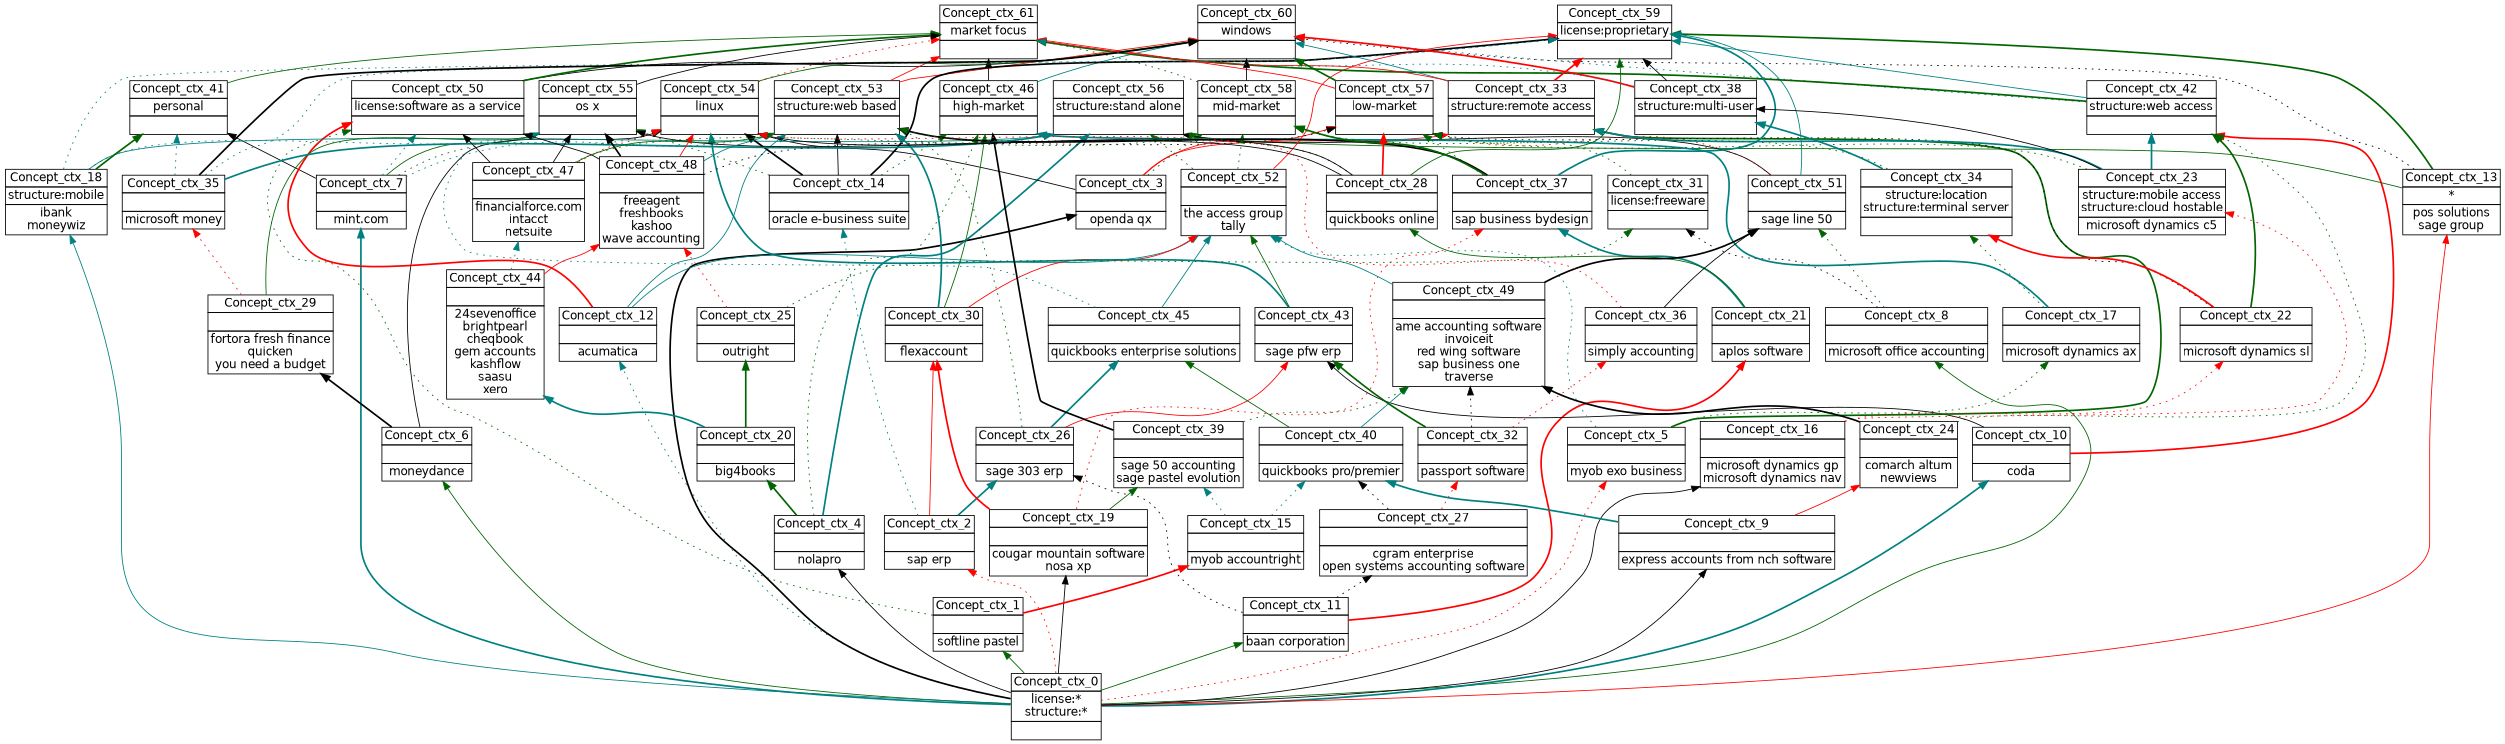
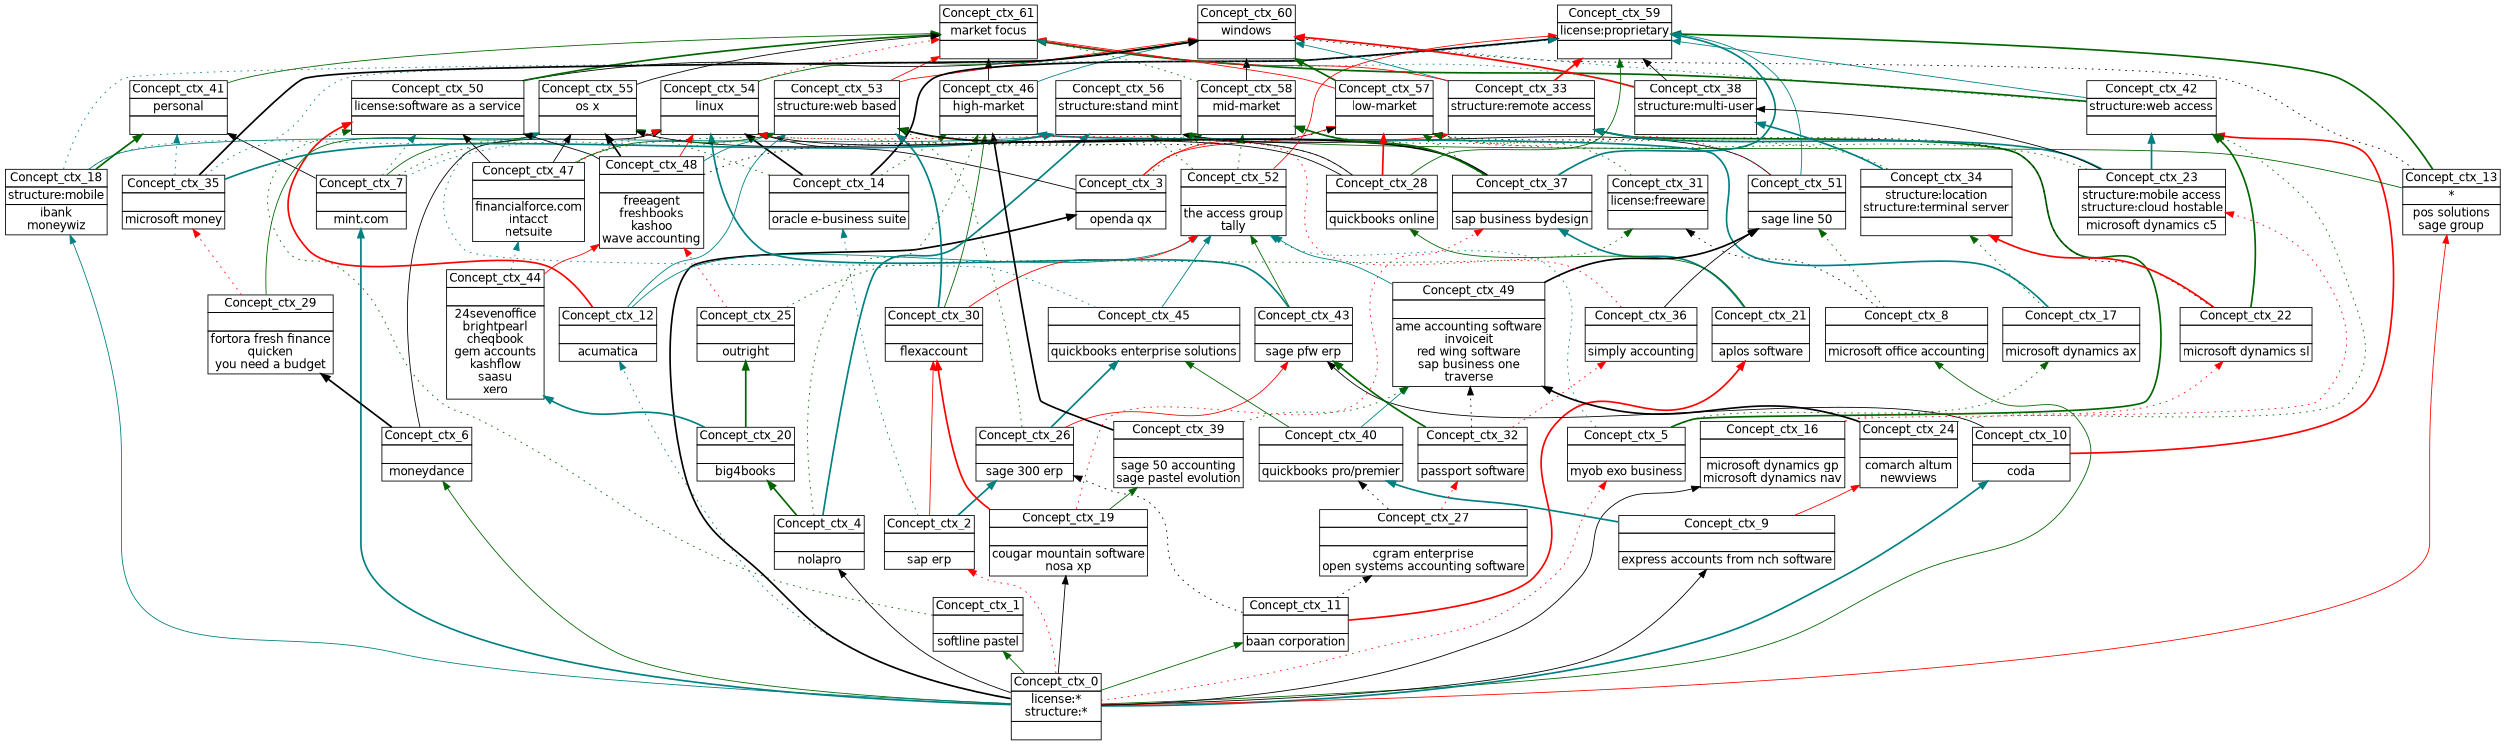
(1118, 107) -> (1118, 107)
(838, 159) -> none
(1025, 472) -> (1025, 472)
(1246, 542) -> none
